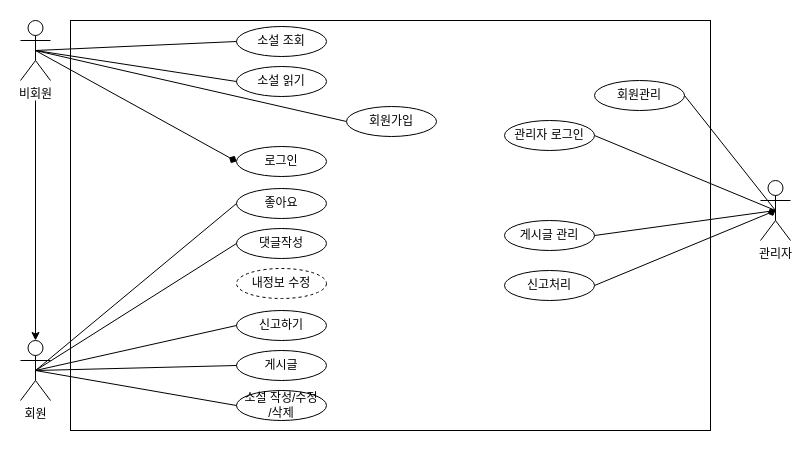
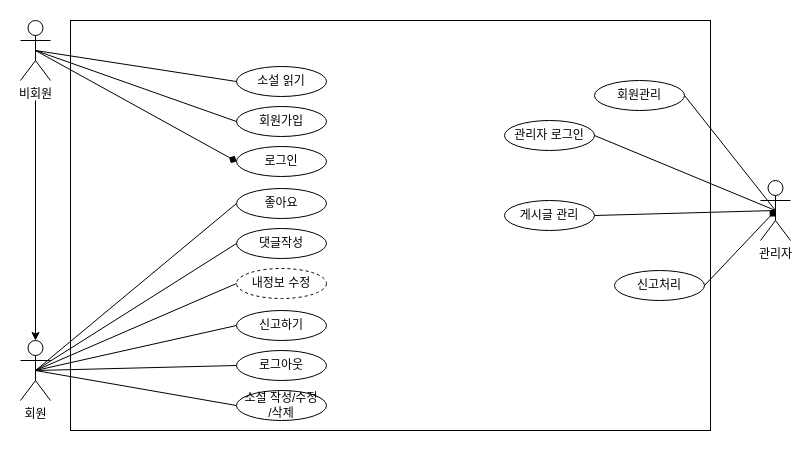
(282, 42) -> none
(141, 46) -> none
(392, 122) -> (282, 122)
(550, 236) -> (550, 216)
(550, 286) -> (660, 286)
none -> (143, 324)
(282, 366) -> (282, 366)
